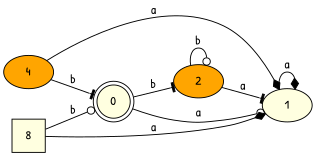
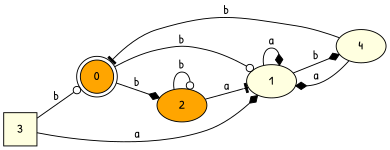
none -> (311, 66)
(29, 72) -> (361, 46)
(152, 92) -> (133, 89)
(114, 102) -> (97, 77)
(199, 113) -> (182, 40)
(29, 136) -> (20, 129)
